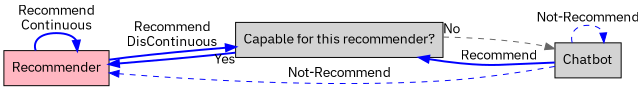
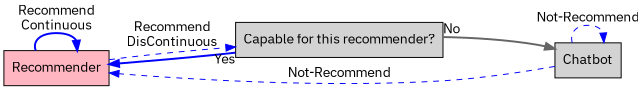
(494, 40) -> (494, 40)
(167, 53) -> (167, 53)
(492, 65) -> none
